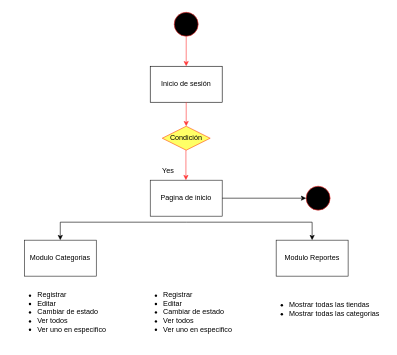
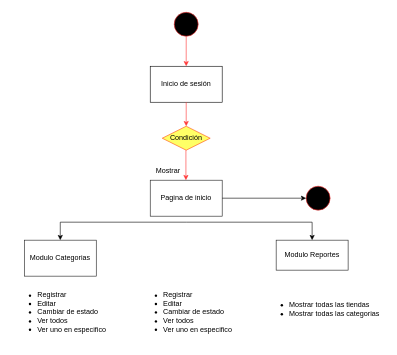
(168, 171) -> (168, 171)
(312, 258) -> (312, 255)
